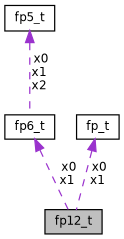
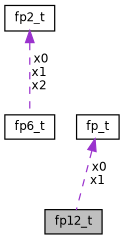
(30, 18) -> (30, 18)
(54, 180) -> none
